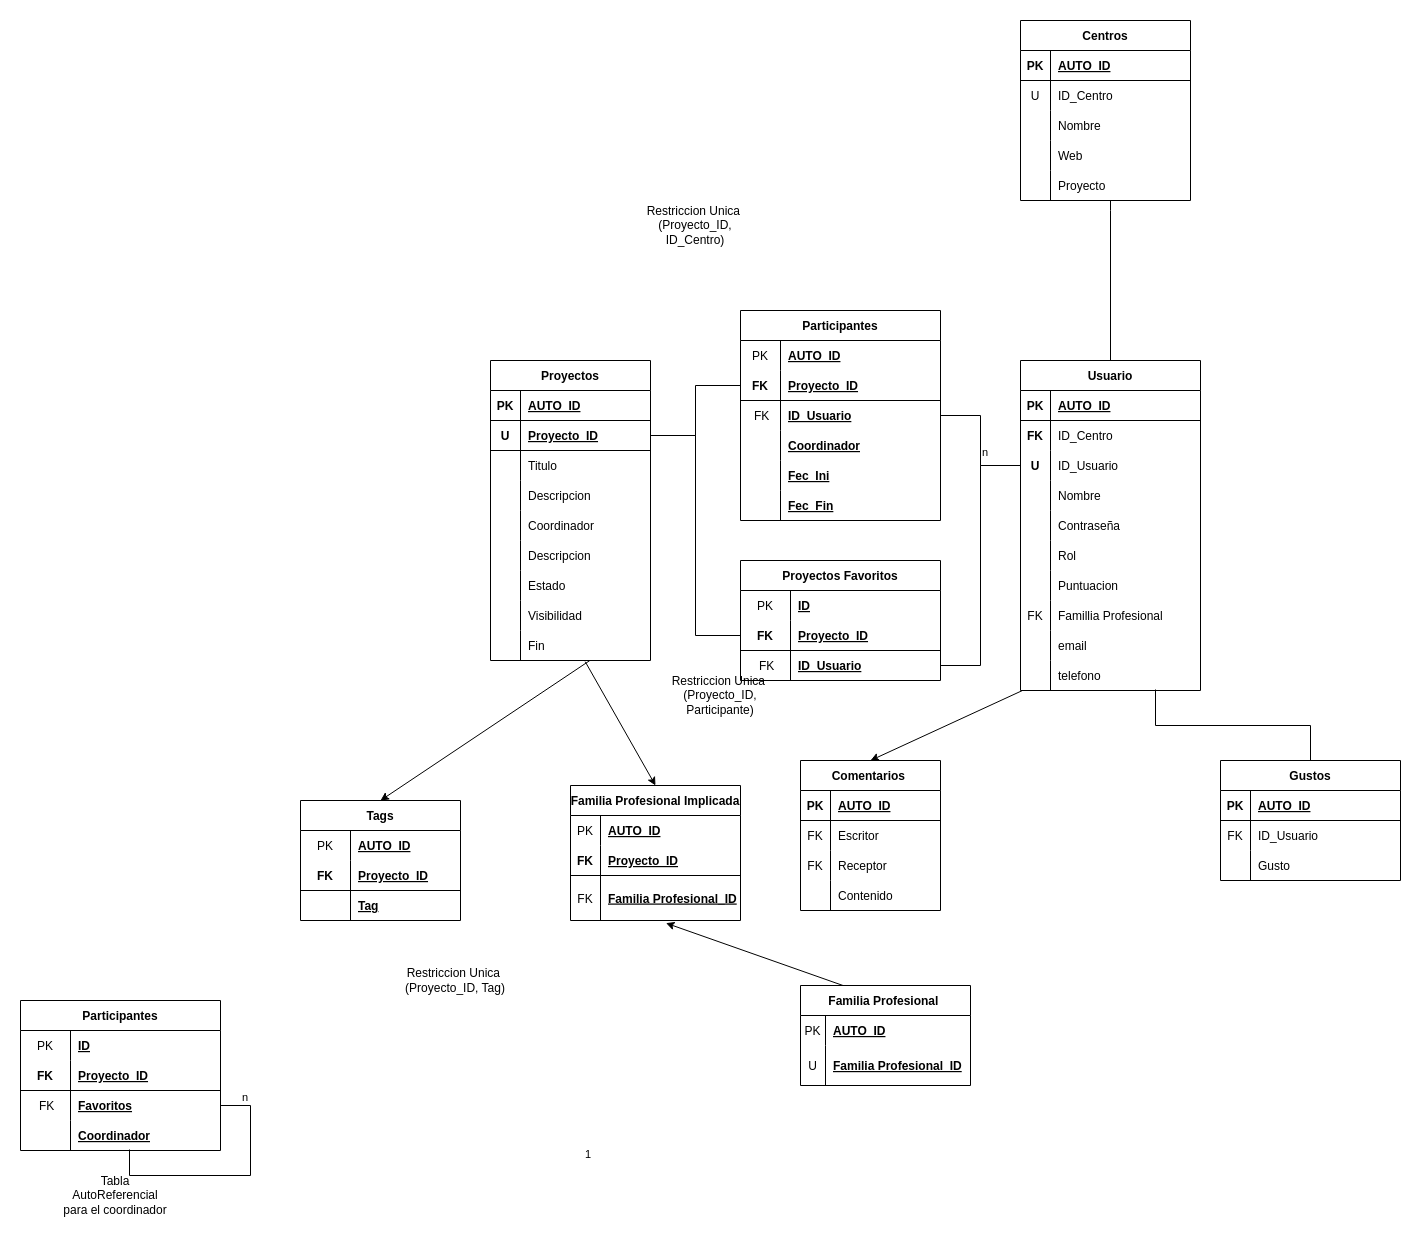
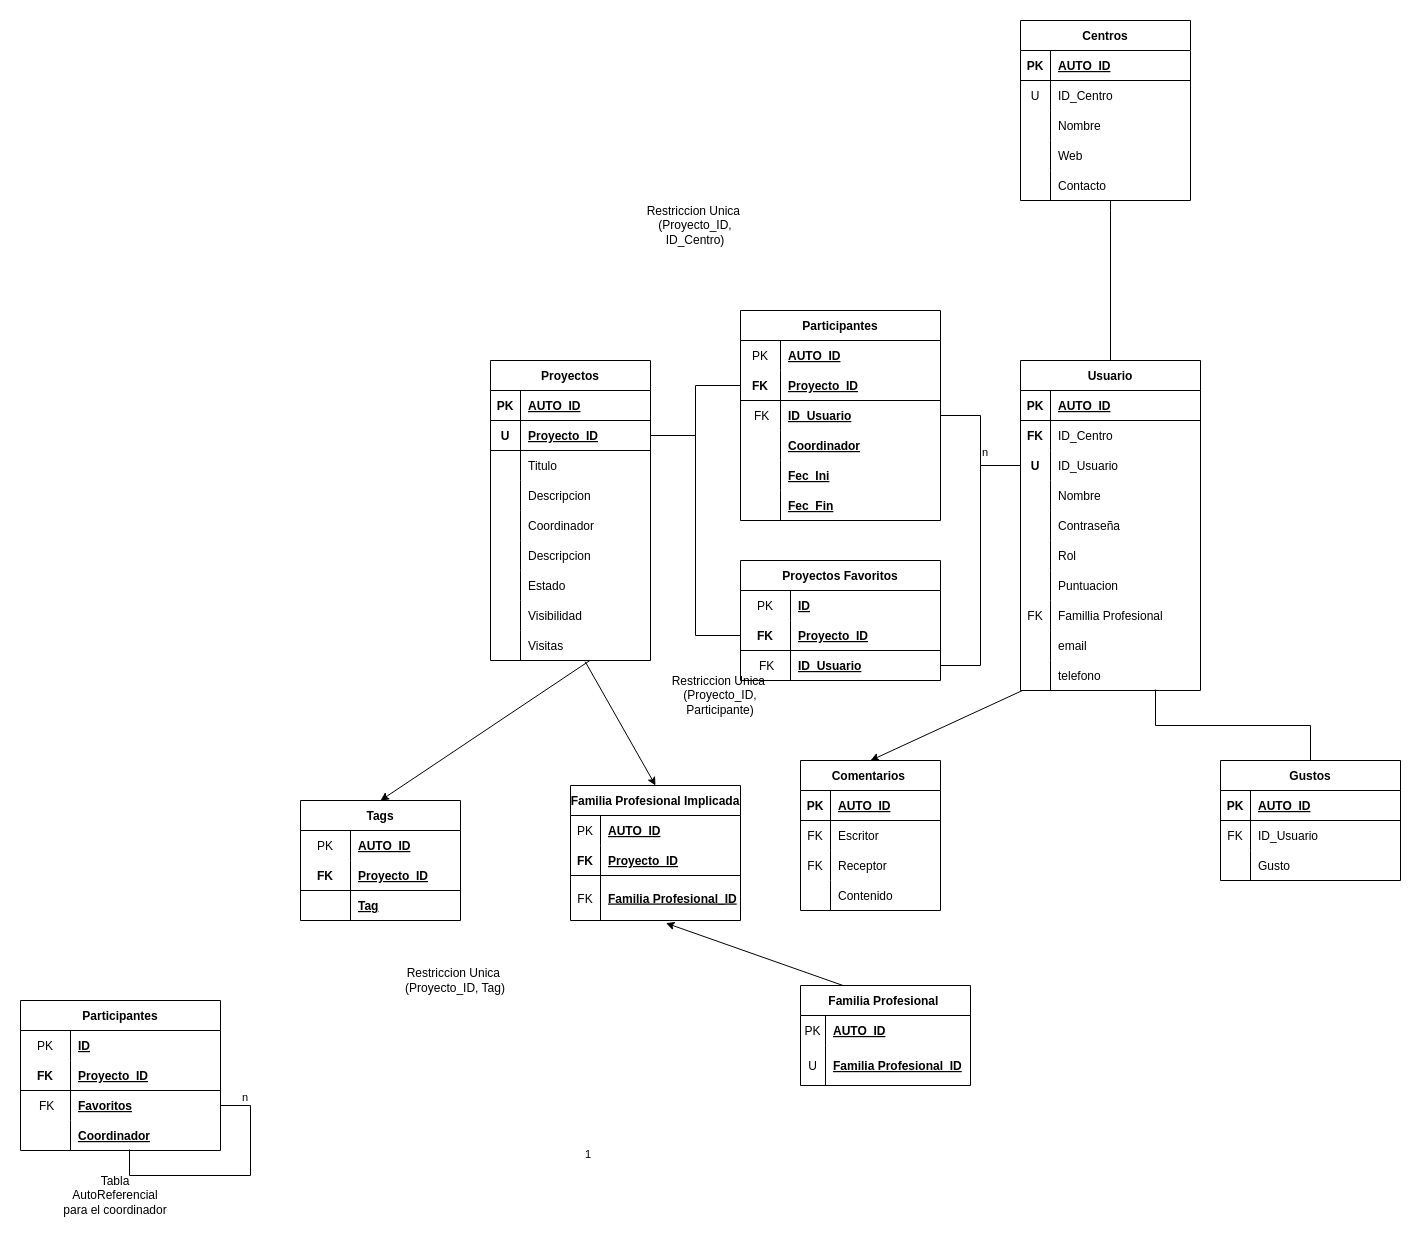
(1085, 186) -> (1085, 186)
(537, 646) -> (548, 646)
